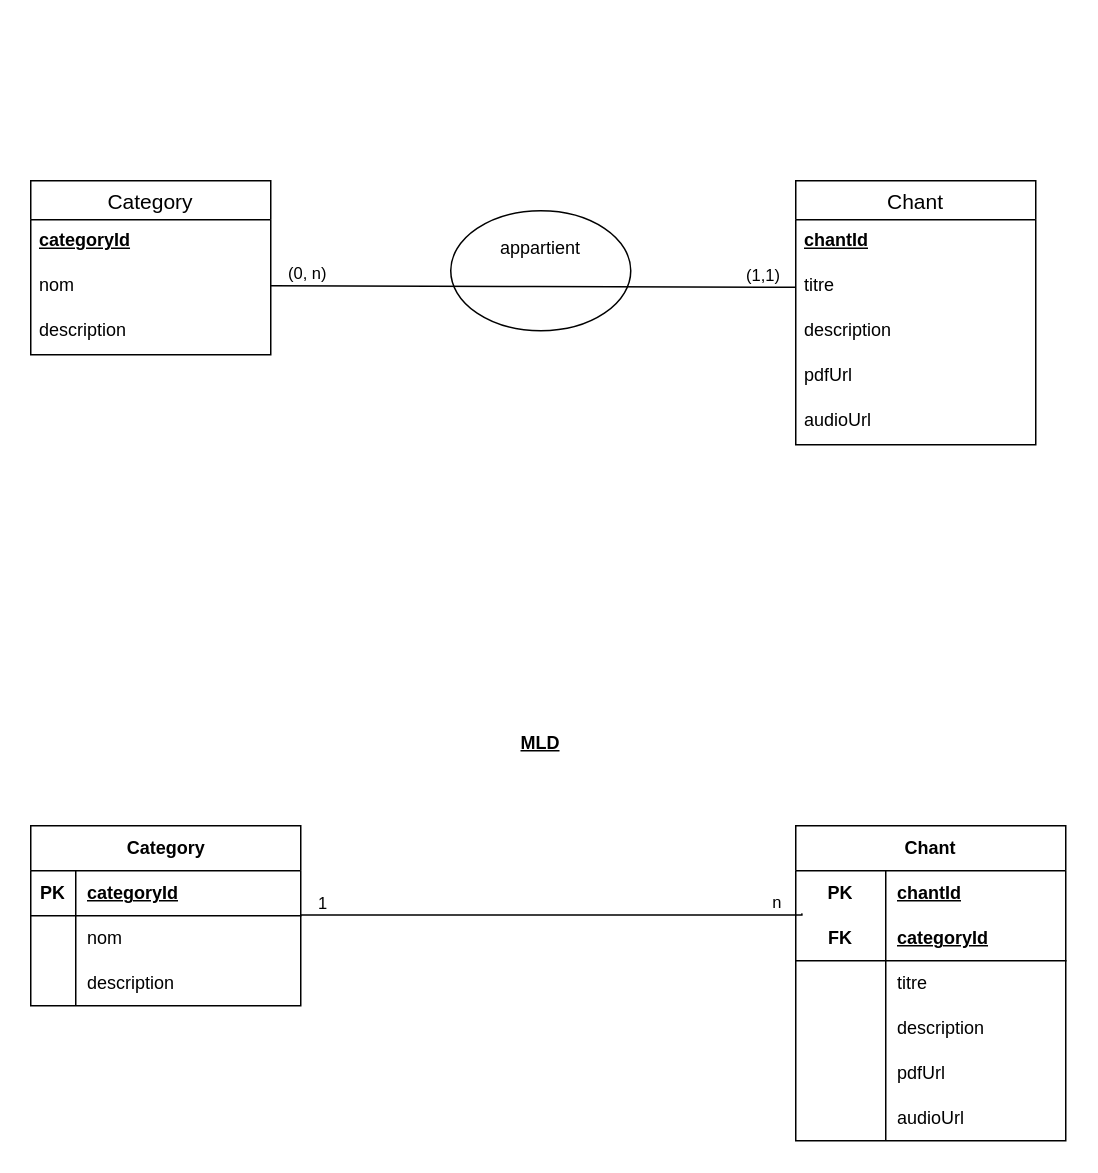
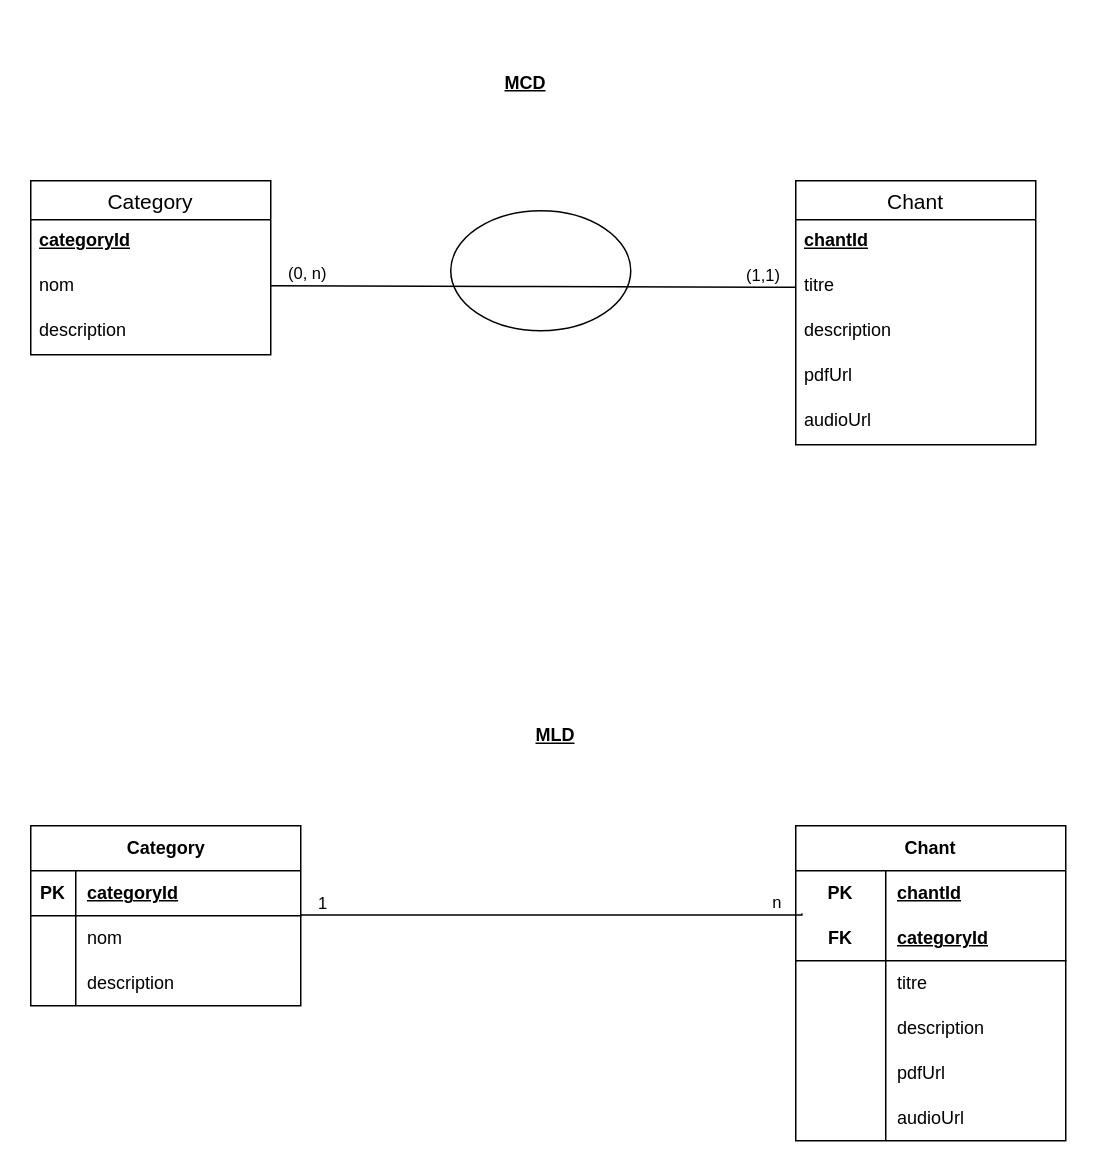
none -> (526, 83)
(541, 248) -> none
(541, 743) -> (556, 736)
